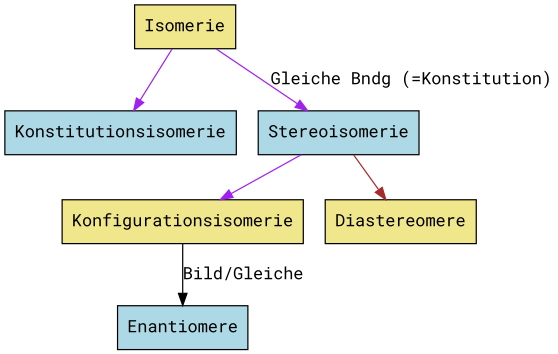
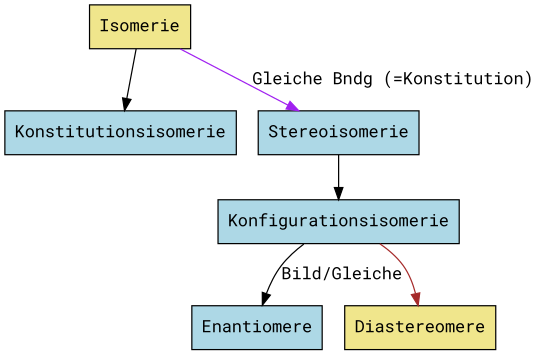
(156, 75) -> (131, 74)
(366, 172) -> (403, 265)
(266, 174) -> (339, 171)
(183, 222) -> (339, 222)
